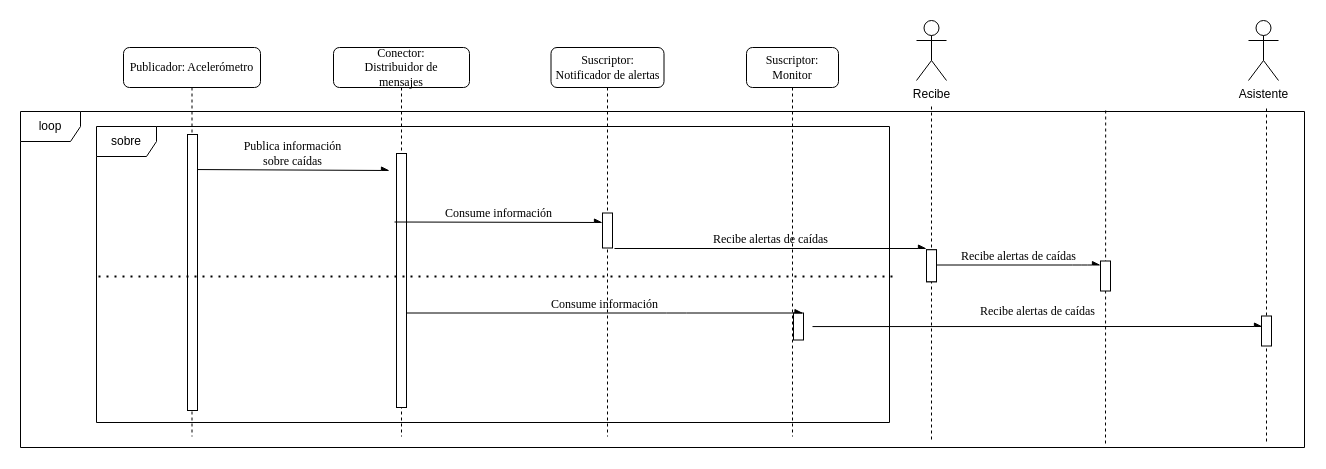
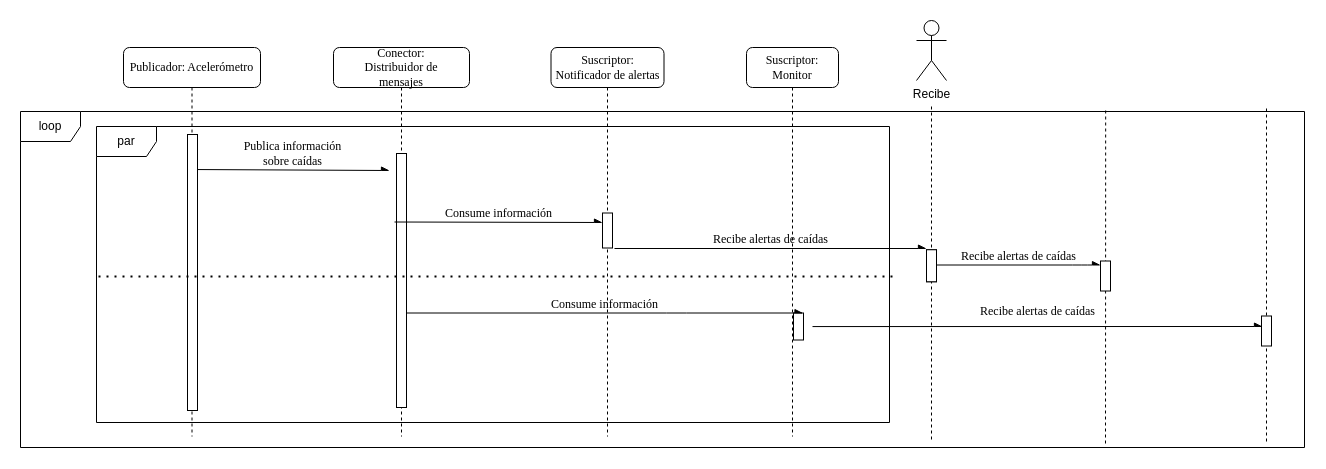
(1264, 51) -> none
(127, 142) -> (127, 142)
